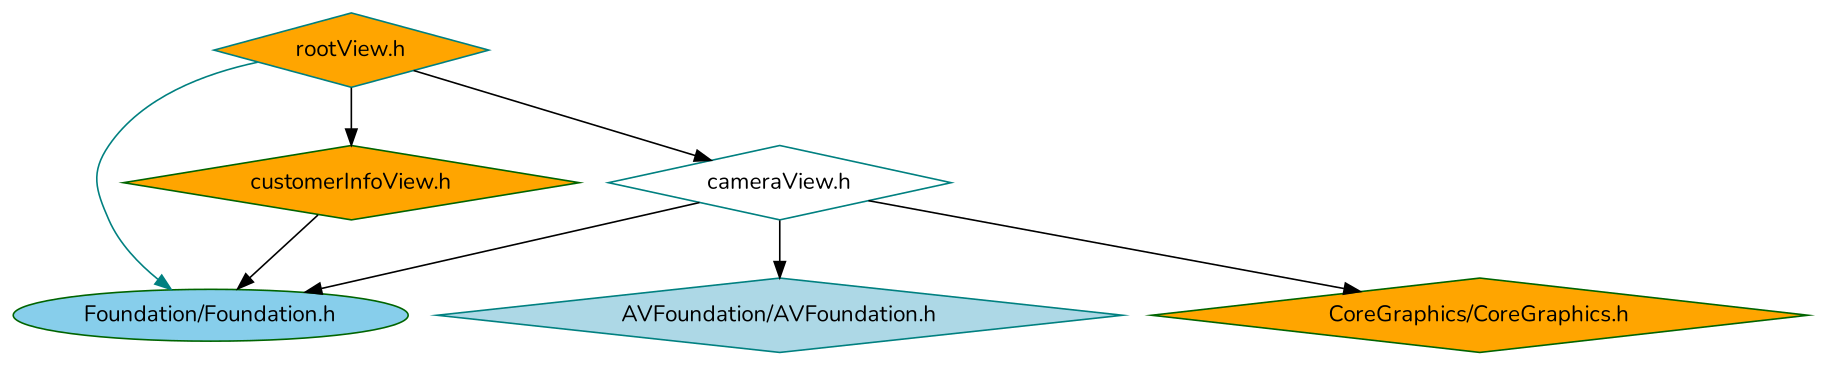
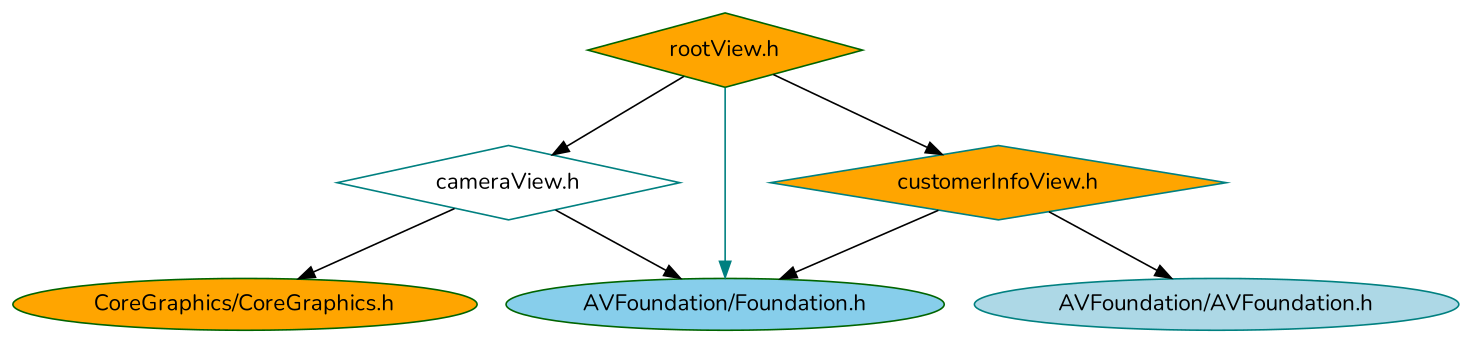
(351, 50) -> (725, 50)
(351, 183) -> (998, 183)
(780, 241) -> (1103, 241)
(211, 315) -> (725, 304)
(780, 315) -> (1217, 304)
(1480, 315) -> (245, 304)
